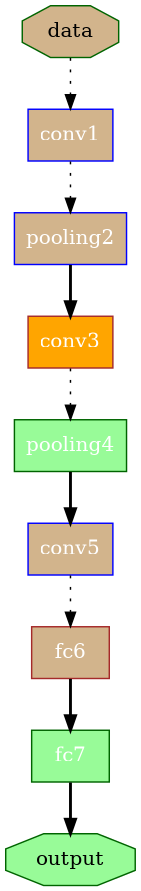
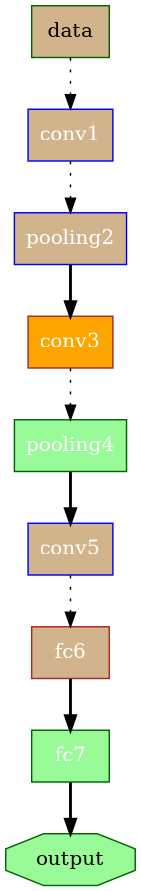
(70, 32) -> (70, 32)
